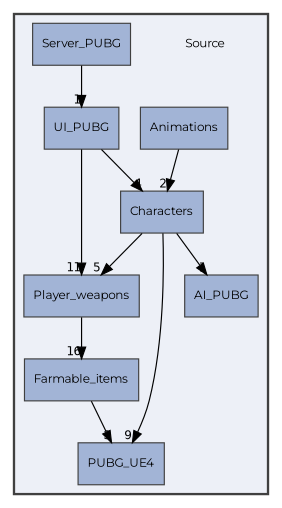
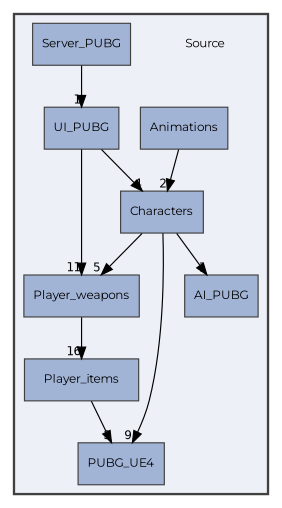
(82, 380) -> (82, 380)
